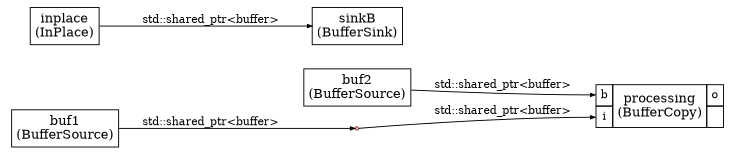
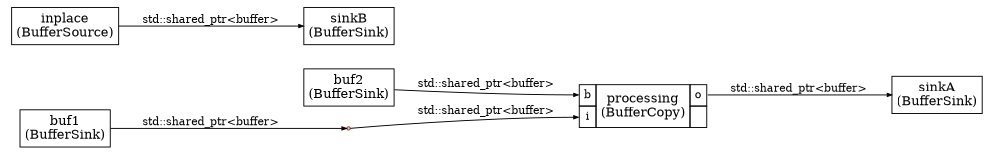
(65, 33) -> (65, 33)
(357, 94) -> (349, 94)
none -> (937, 95)
(65, 135) -> (65, 135)
